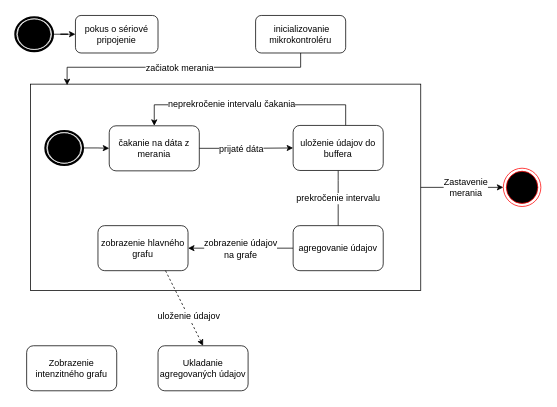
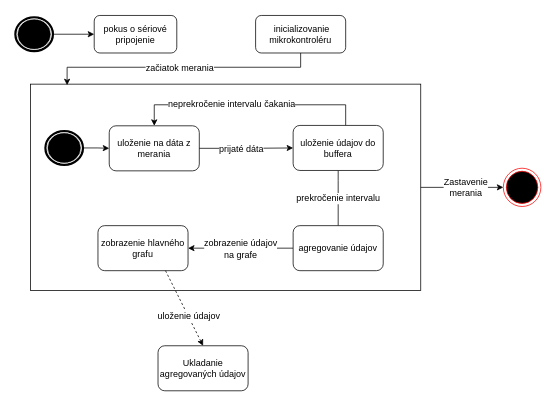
(117, 34) -> (135, 34)
(154, 148) -> (154, 148)
(72, 368) -> none
